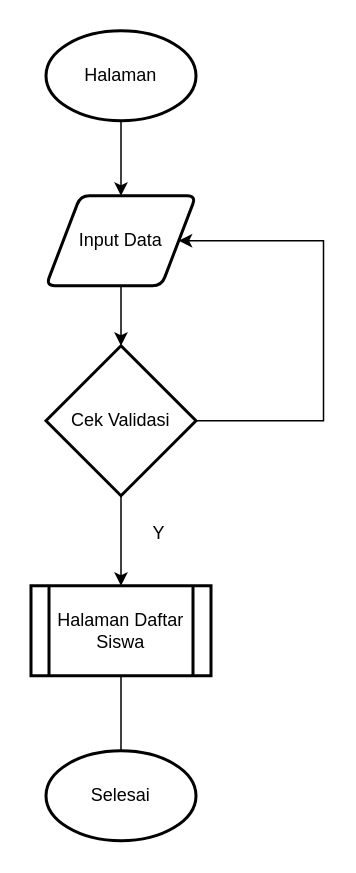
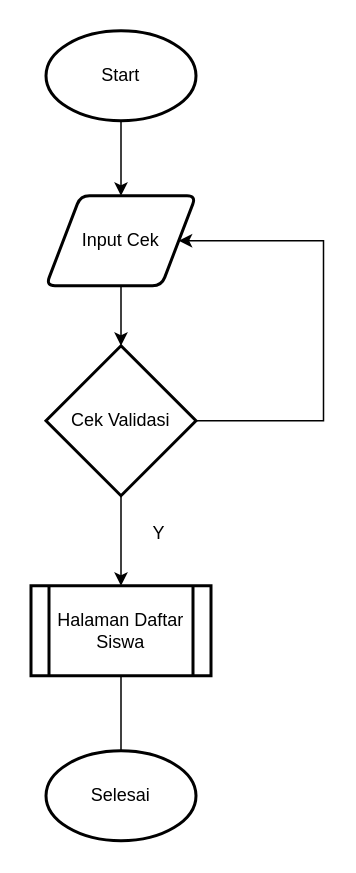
(121, 76) -> (121, 76)
(121, 241) -> (121, 241)
